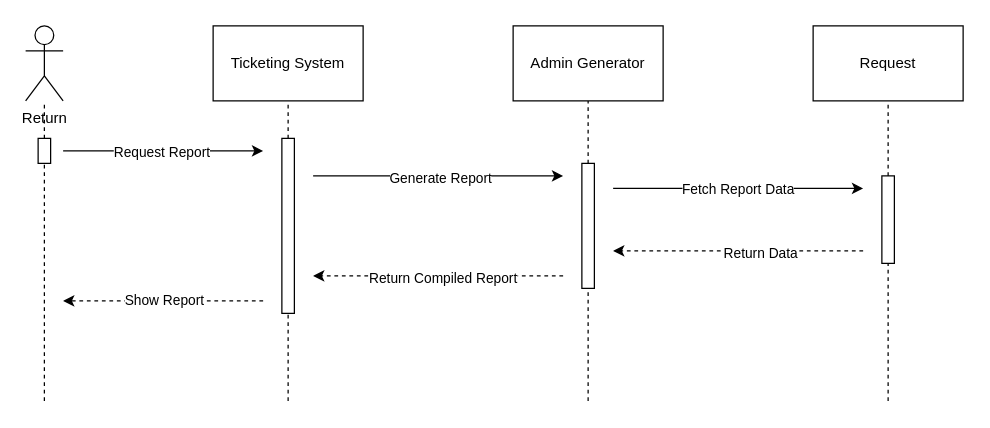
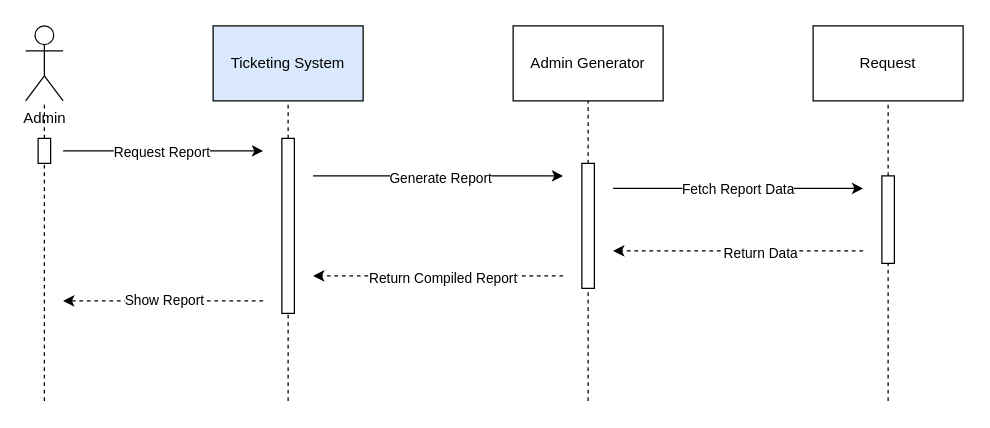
(288, 63) -> (288, 63)
(45, 118) -> (45, 118)
